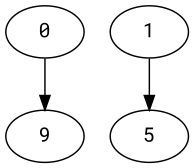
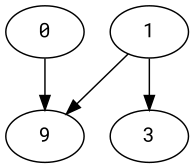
none -> (103, 79)
(149, 136) -> (149, 136)
